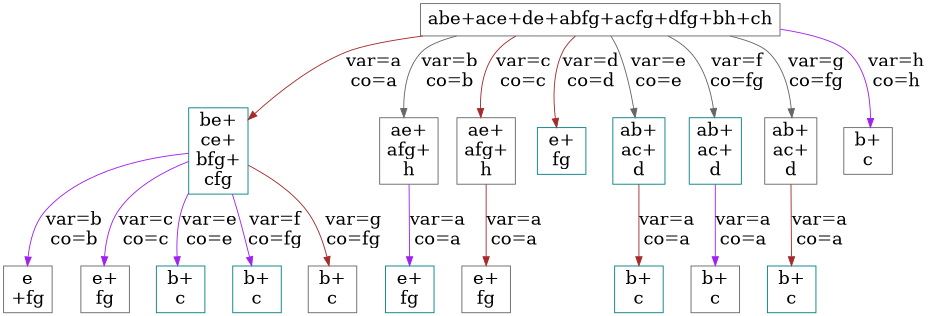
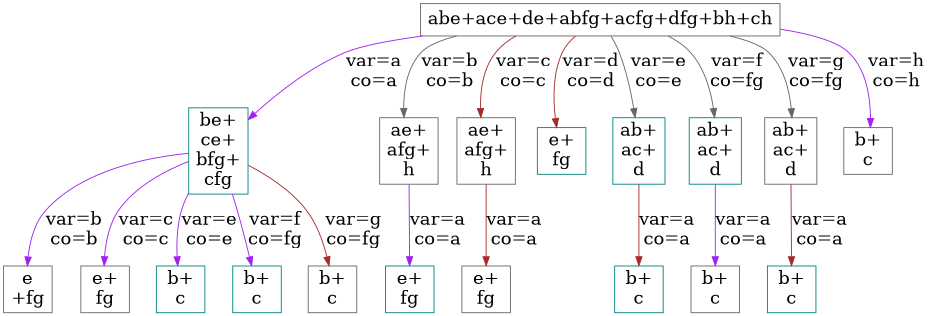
(332, 59) -> (332, 59)
